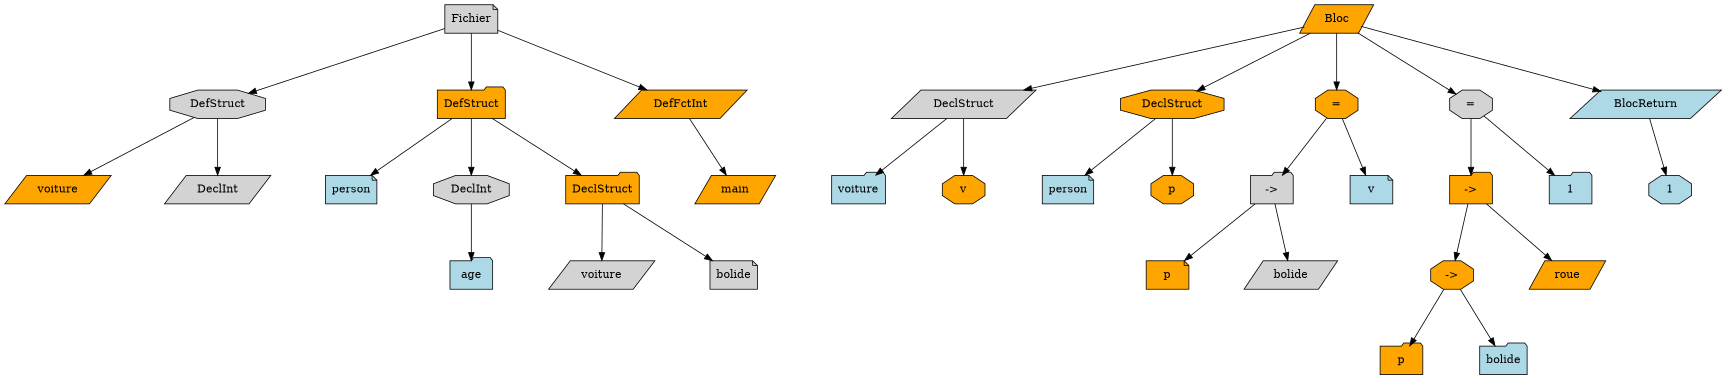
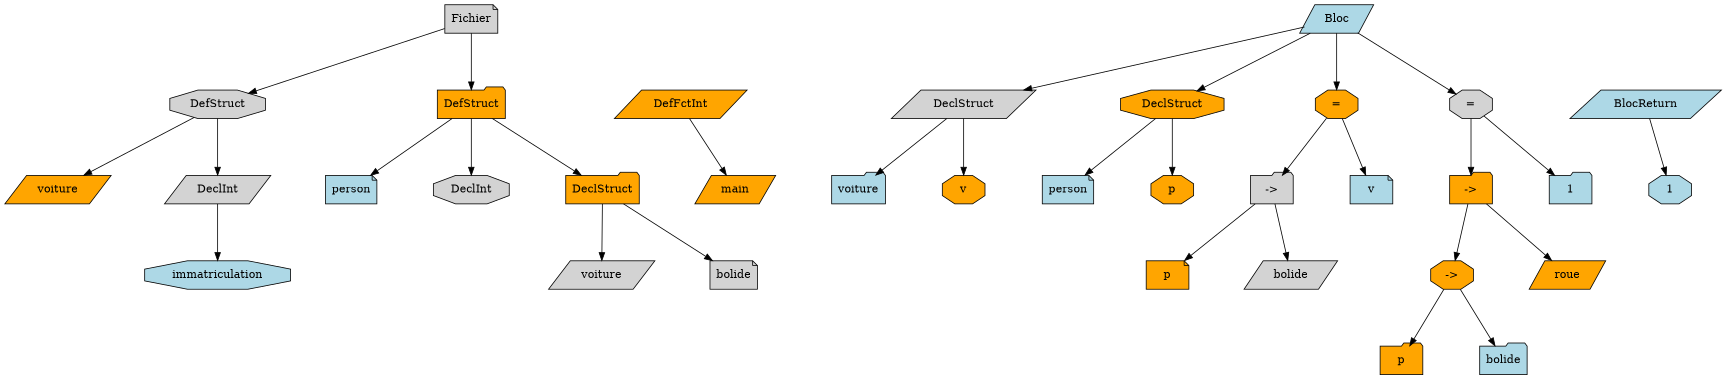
(1337, 19) -> (1337, 19)
(1477, 58) -> none
(569, 59) -> none
none -> (218, 275)
(471, 275) -> none
